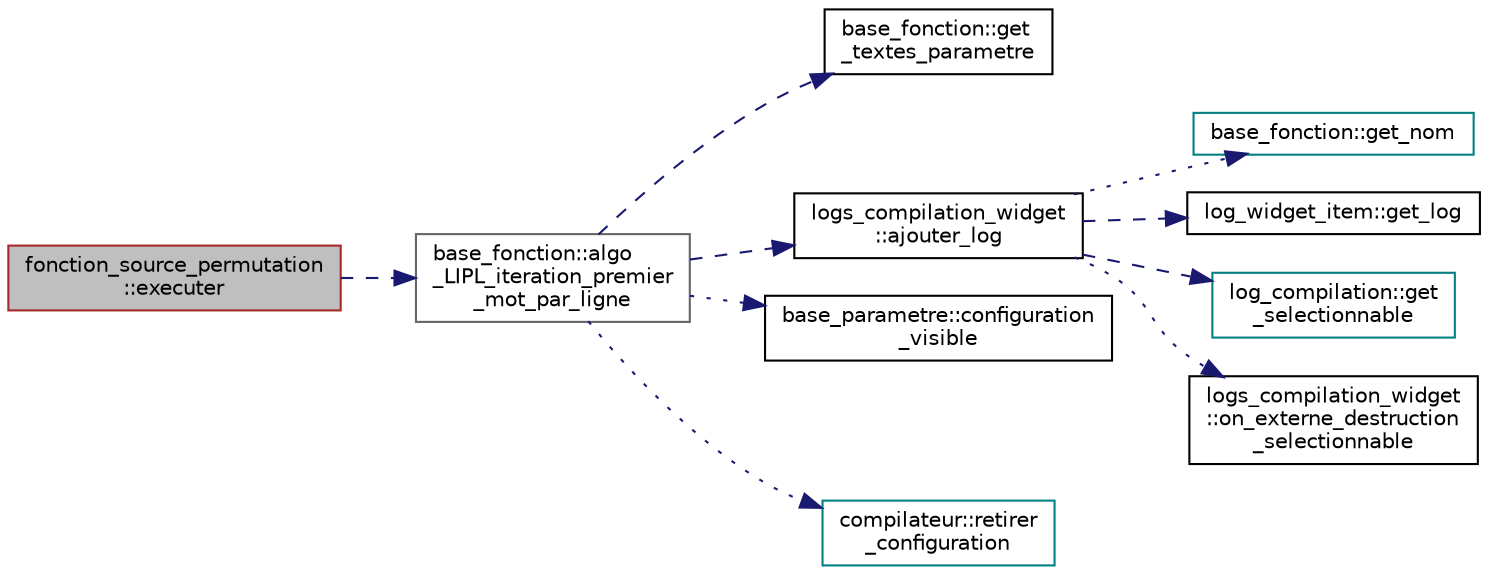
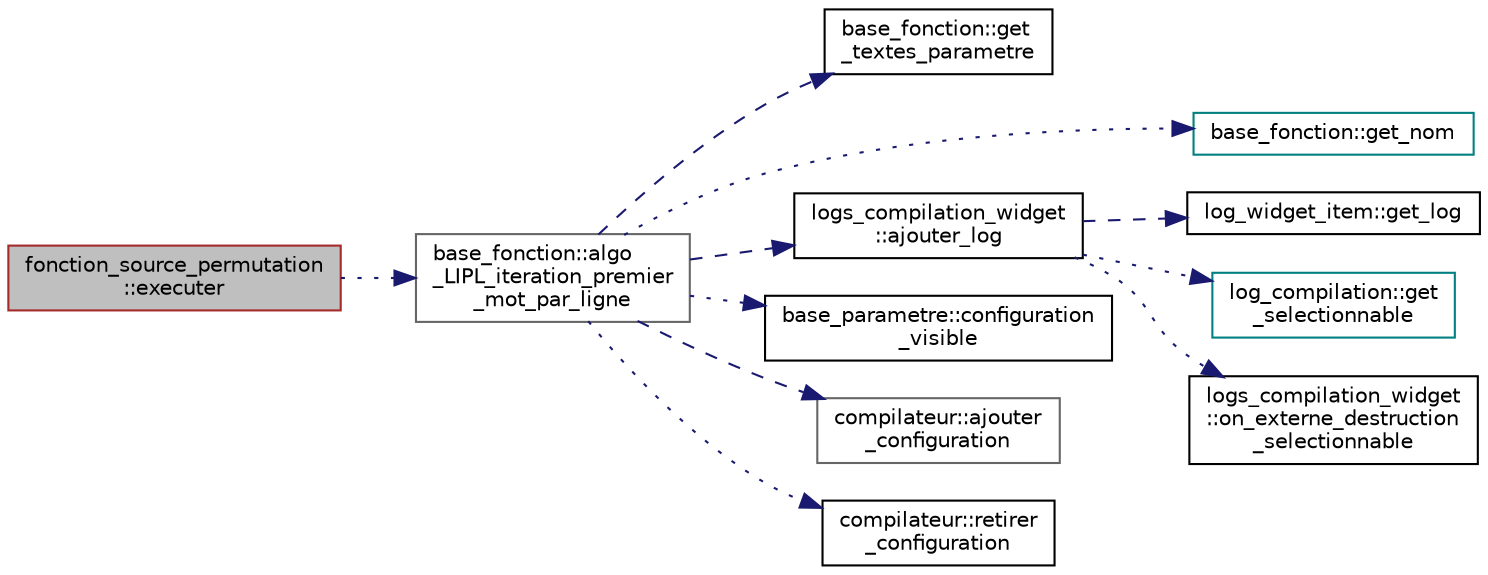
(1150, 176) -> (891, 148)
(1137, 266) -> (1137, 266)
(367, 278) -> (367, 278)
none -> (939, 431)
(939, 533) -> (939, 533)
